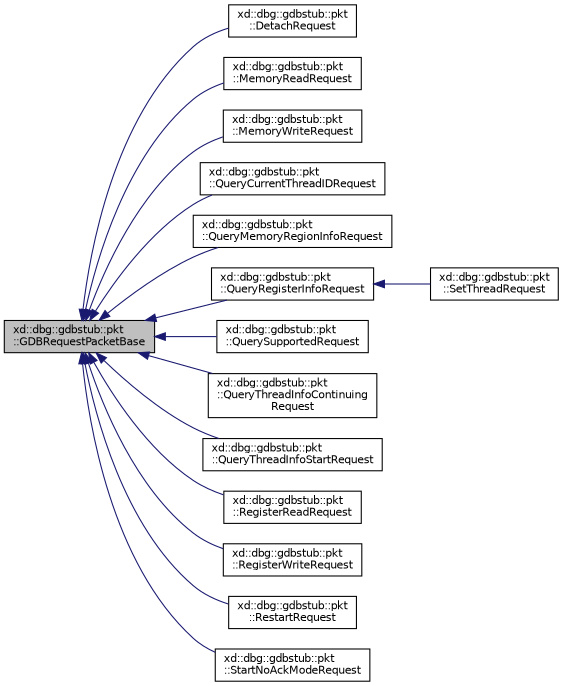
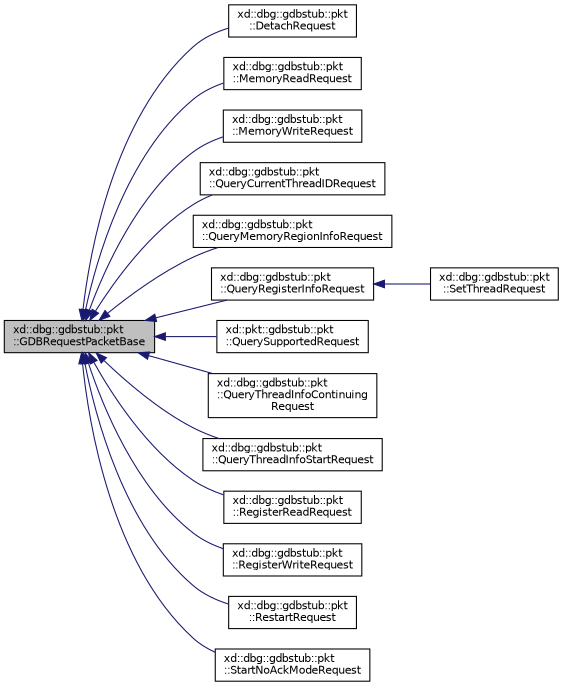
(293, 337) -> (293, 337)
